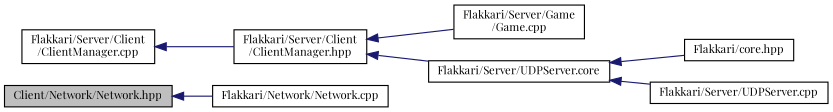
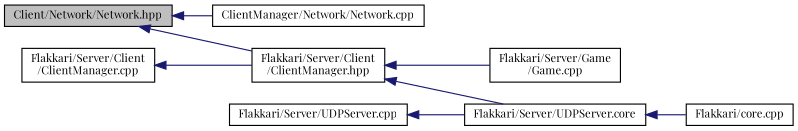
none -> (201, 40)
(739, 50) -> (740, 115)
(635, 83) -> (442, 115)
(300, 96) -> (318, 16)
